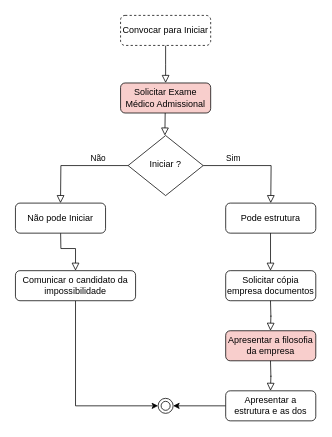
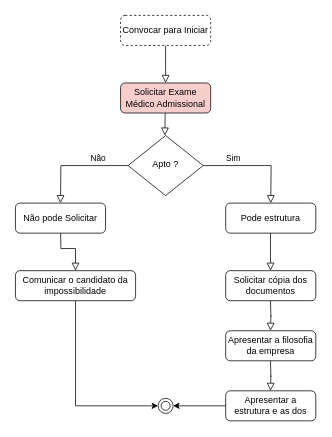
(165, 164) -> (165, 164)
(60, 218) -> (60, 218)
(270, 285) -> (270, 285)
(270, 345) -> (270, 345)
